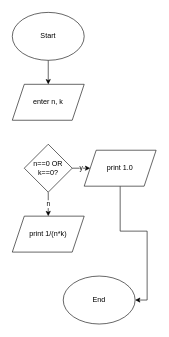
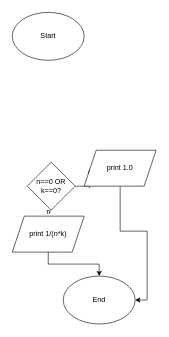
(48, 78) -> none
(48, 102) -> none
(48, 168) -> (51, 186)
none -> (48, 263)
